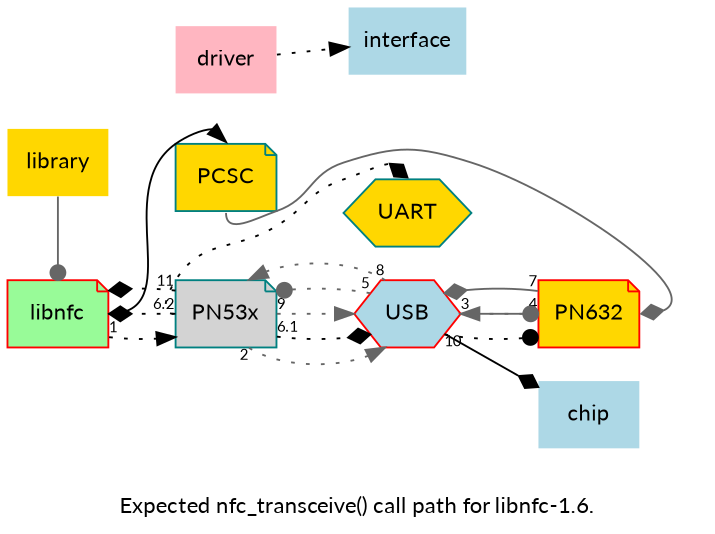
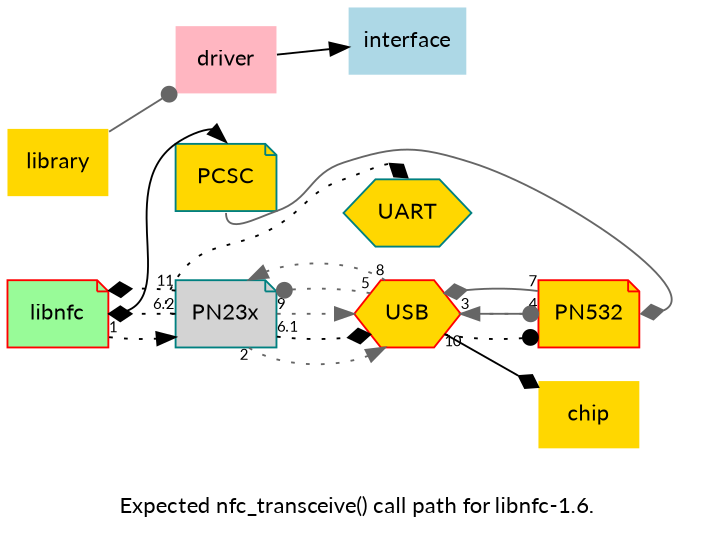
(303, 52) -> (303, 52)
(58, 231) -> (136, 115)
(226, 314) -> (226, 314)
(407, 314) -> (407, 314)
(589, 314) -> (589, 314)
(589, 415) -> (589, 415)
